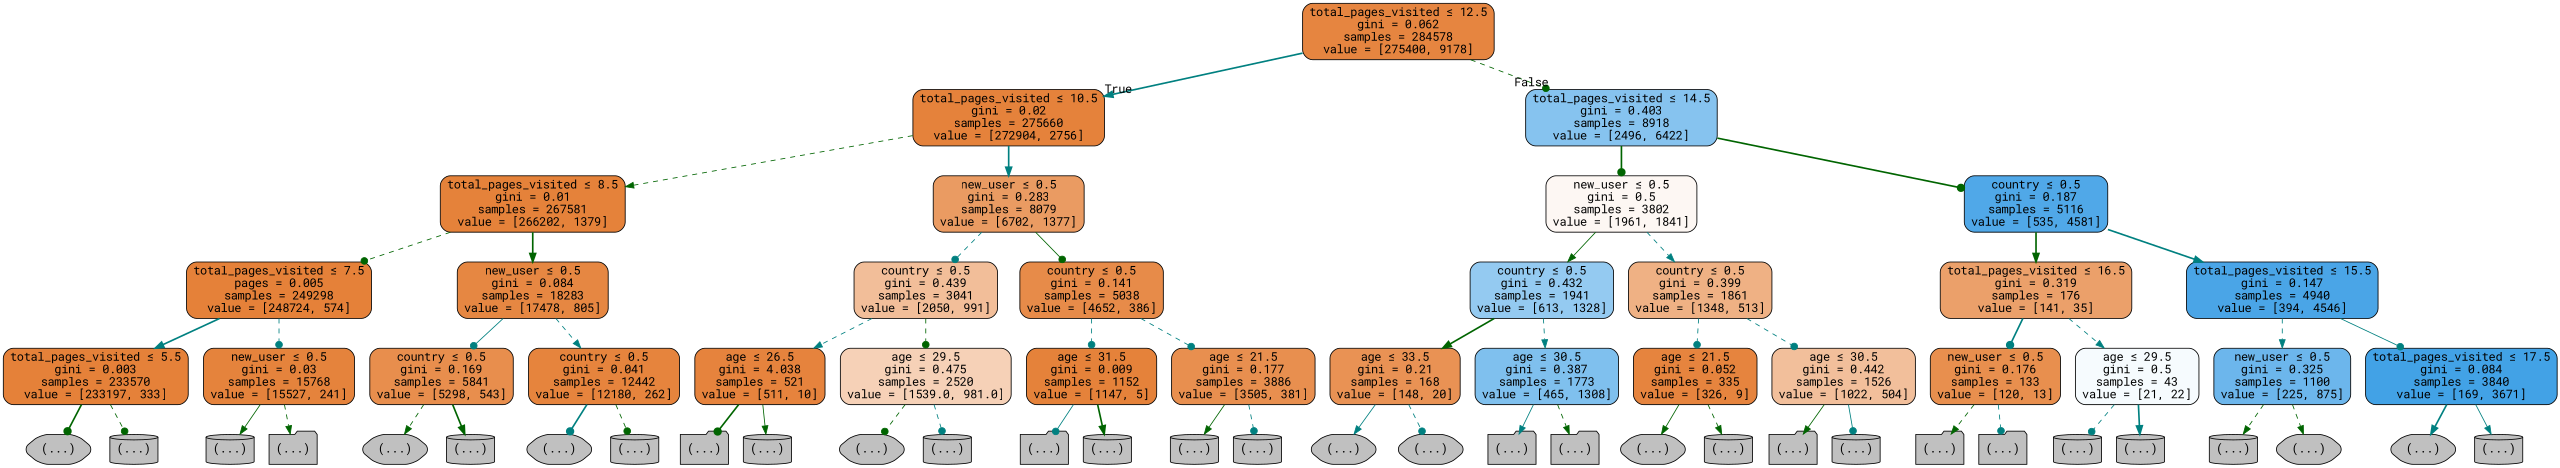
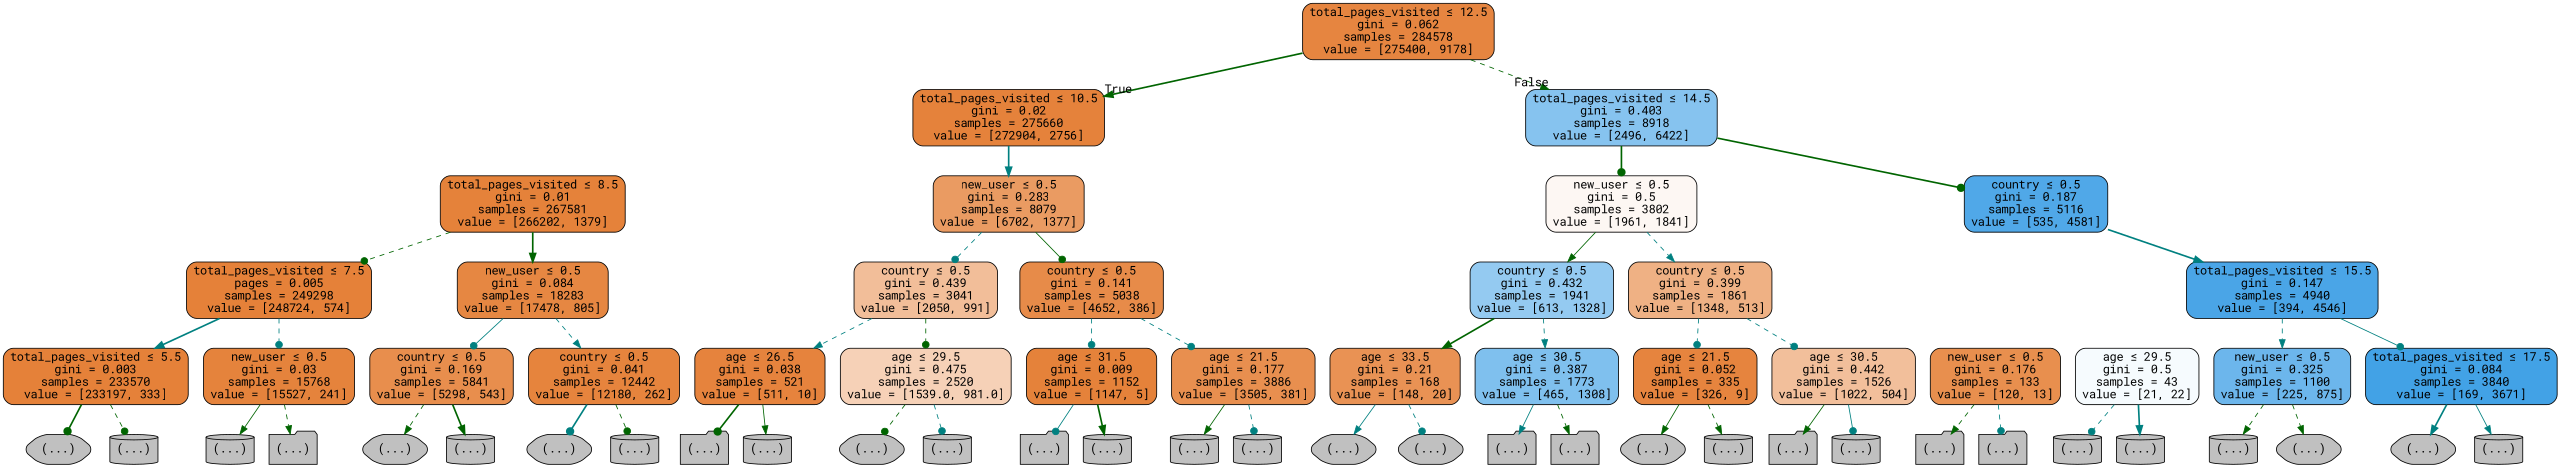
(1506, 73) -> (1506, 73)
(1208, 74) -> (1208, 74)
(773, 160) -> none
(2036, 290) -> none
(760, 370) -> (760, 370)
